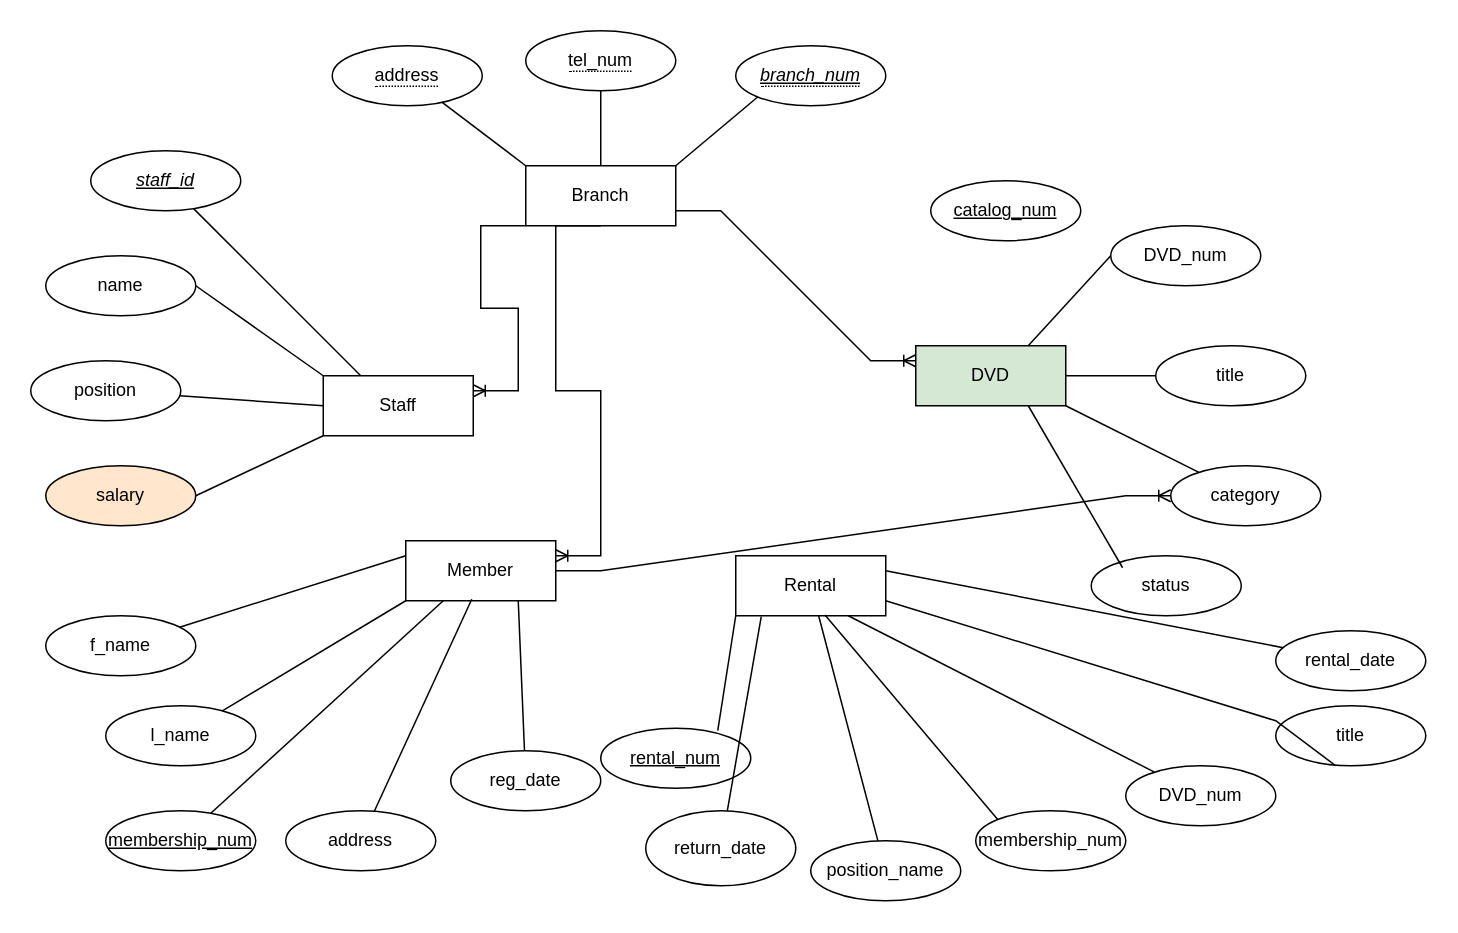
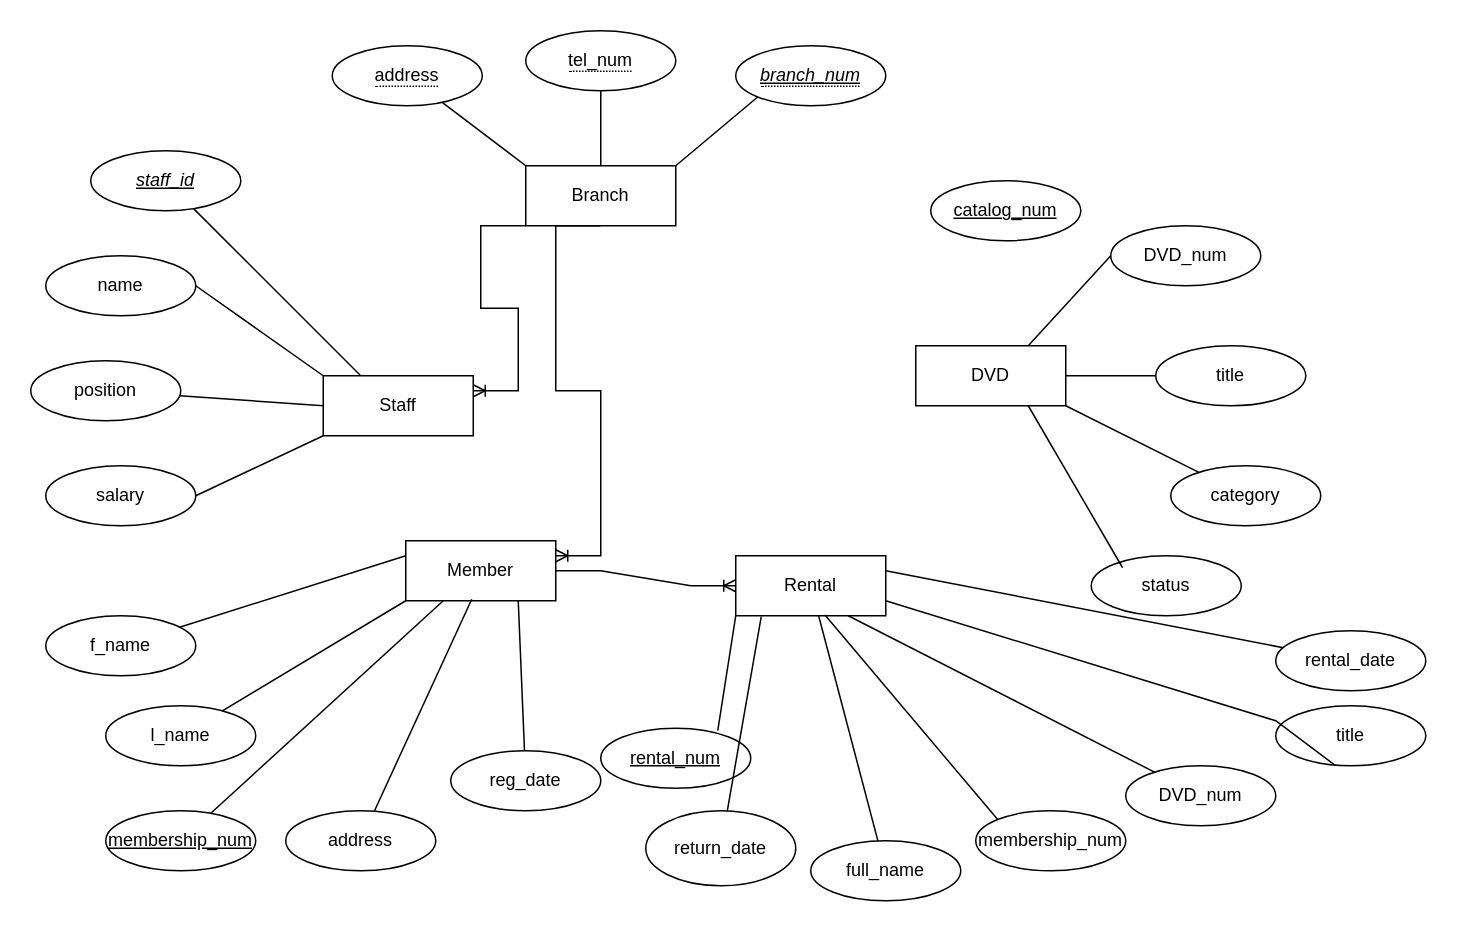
(796, 286) -> none
(991, 376) -> (991, 376)
(121, 496) -> (121, 496)
(885, 530) -> (667, 582)
(886, 871) -> (886, 871)
